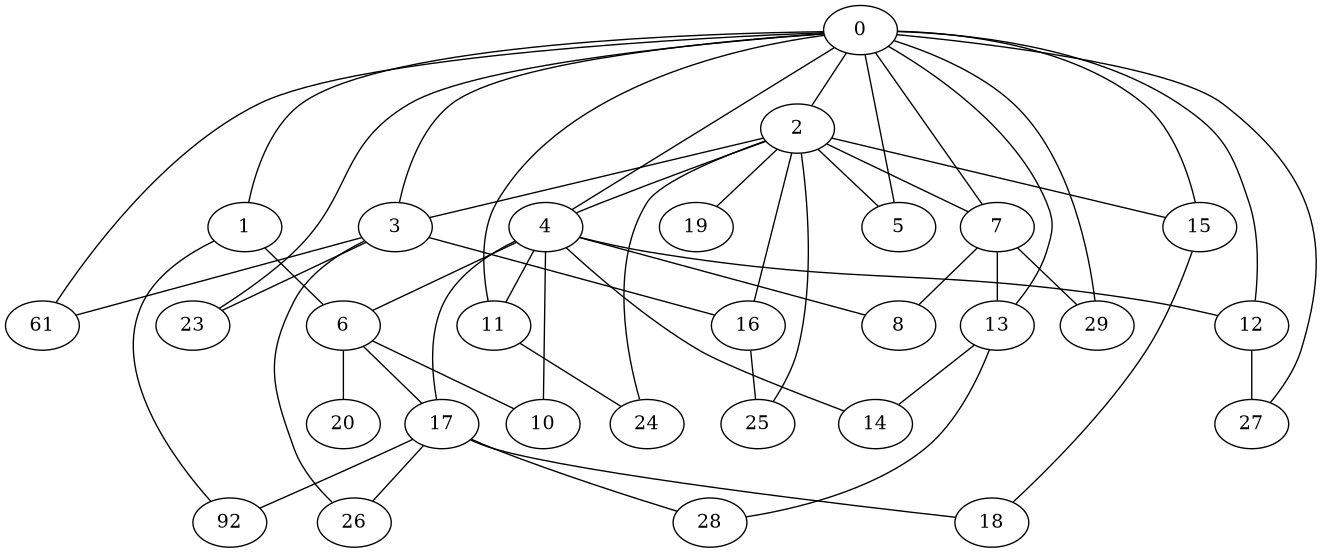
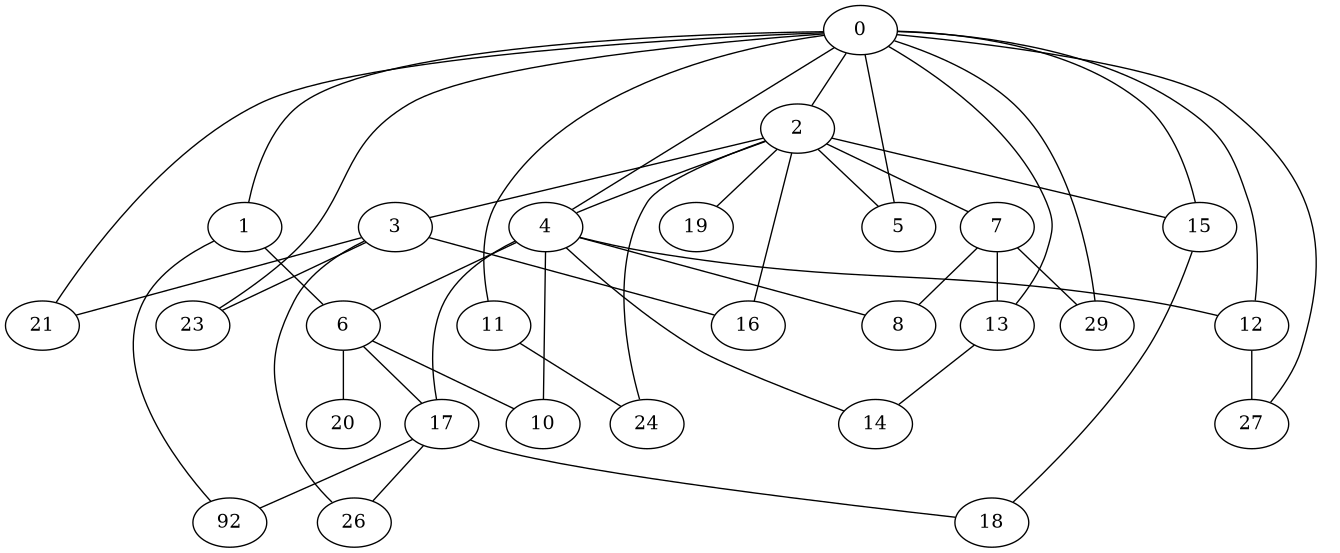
(482, 88) -> none
(929, 129) -> none
(520, 276) -> none
(42, 326) -> (42, 326)
(758, 424) -> none
(710, 523) -> none
